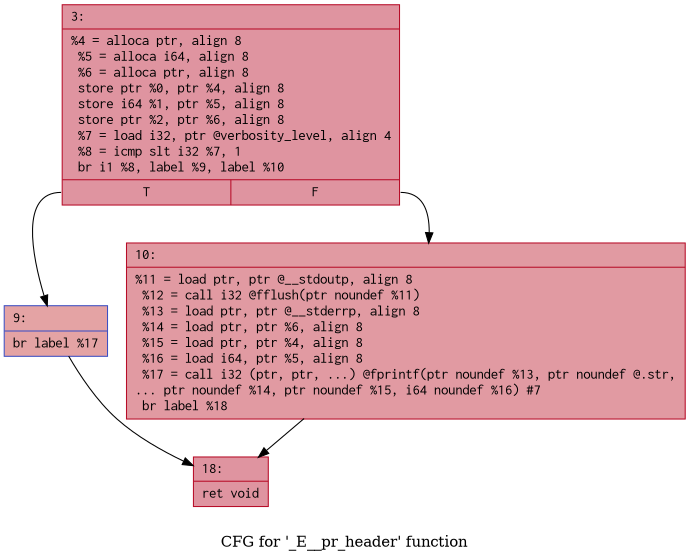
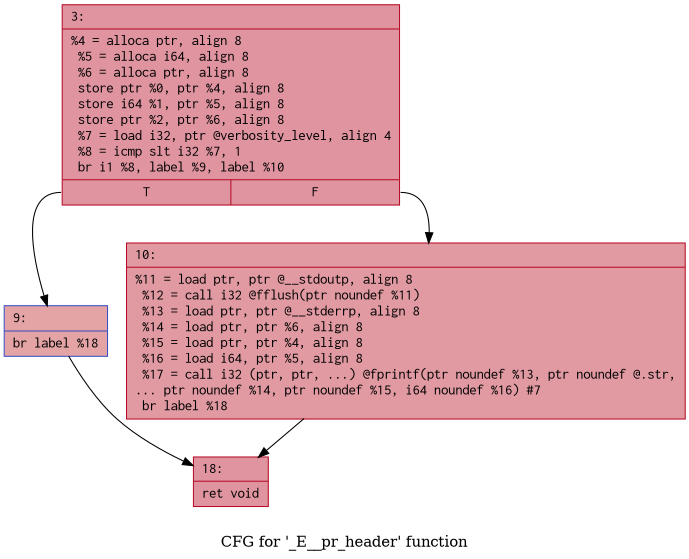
(56, 343) -> (56, 343)
